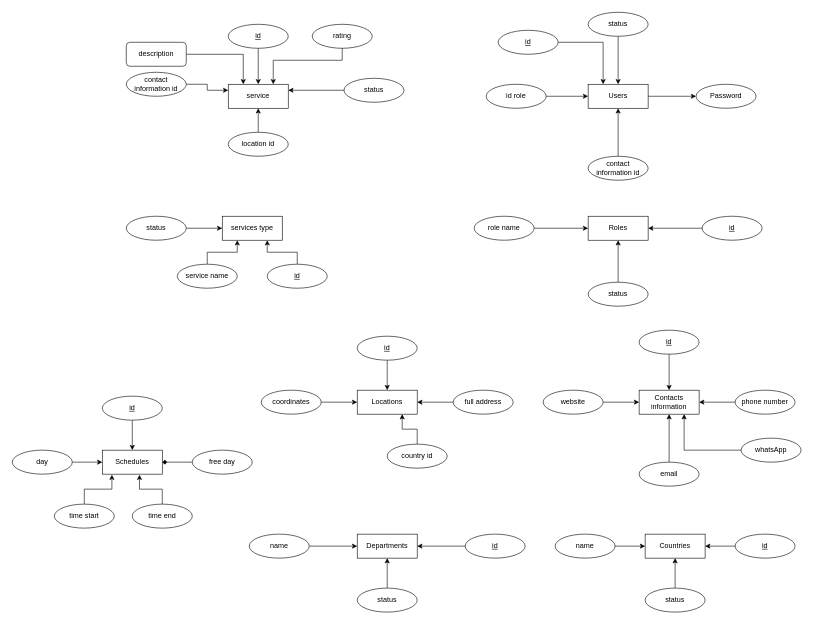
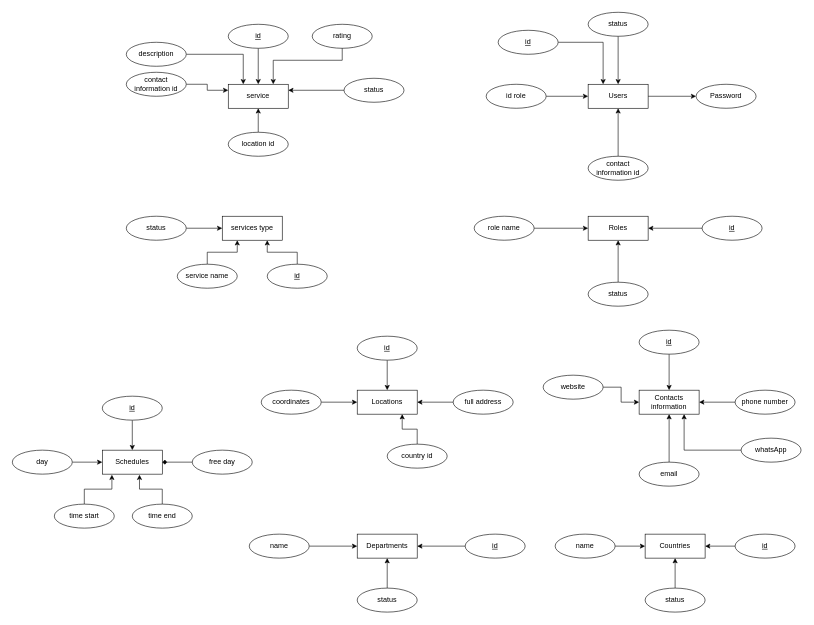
(156, 54) -> (156, 54)
(573, 402) -> (573, 387)
